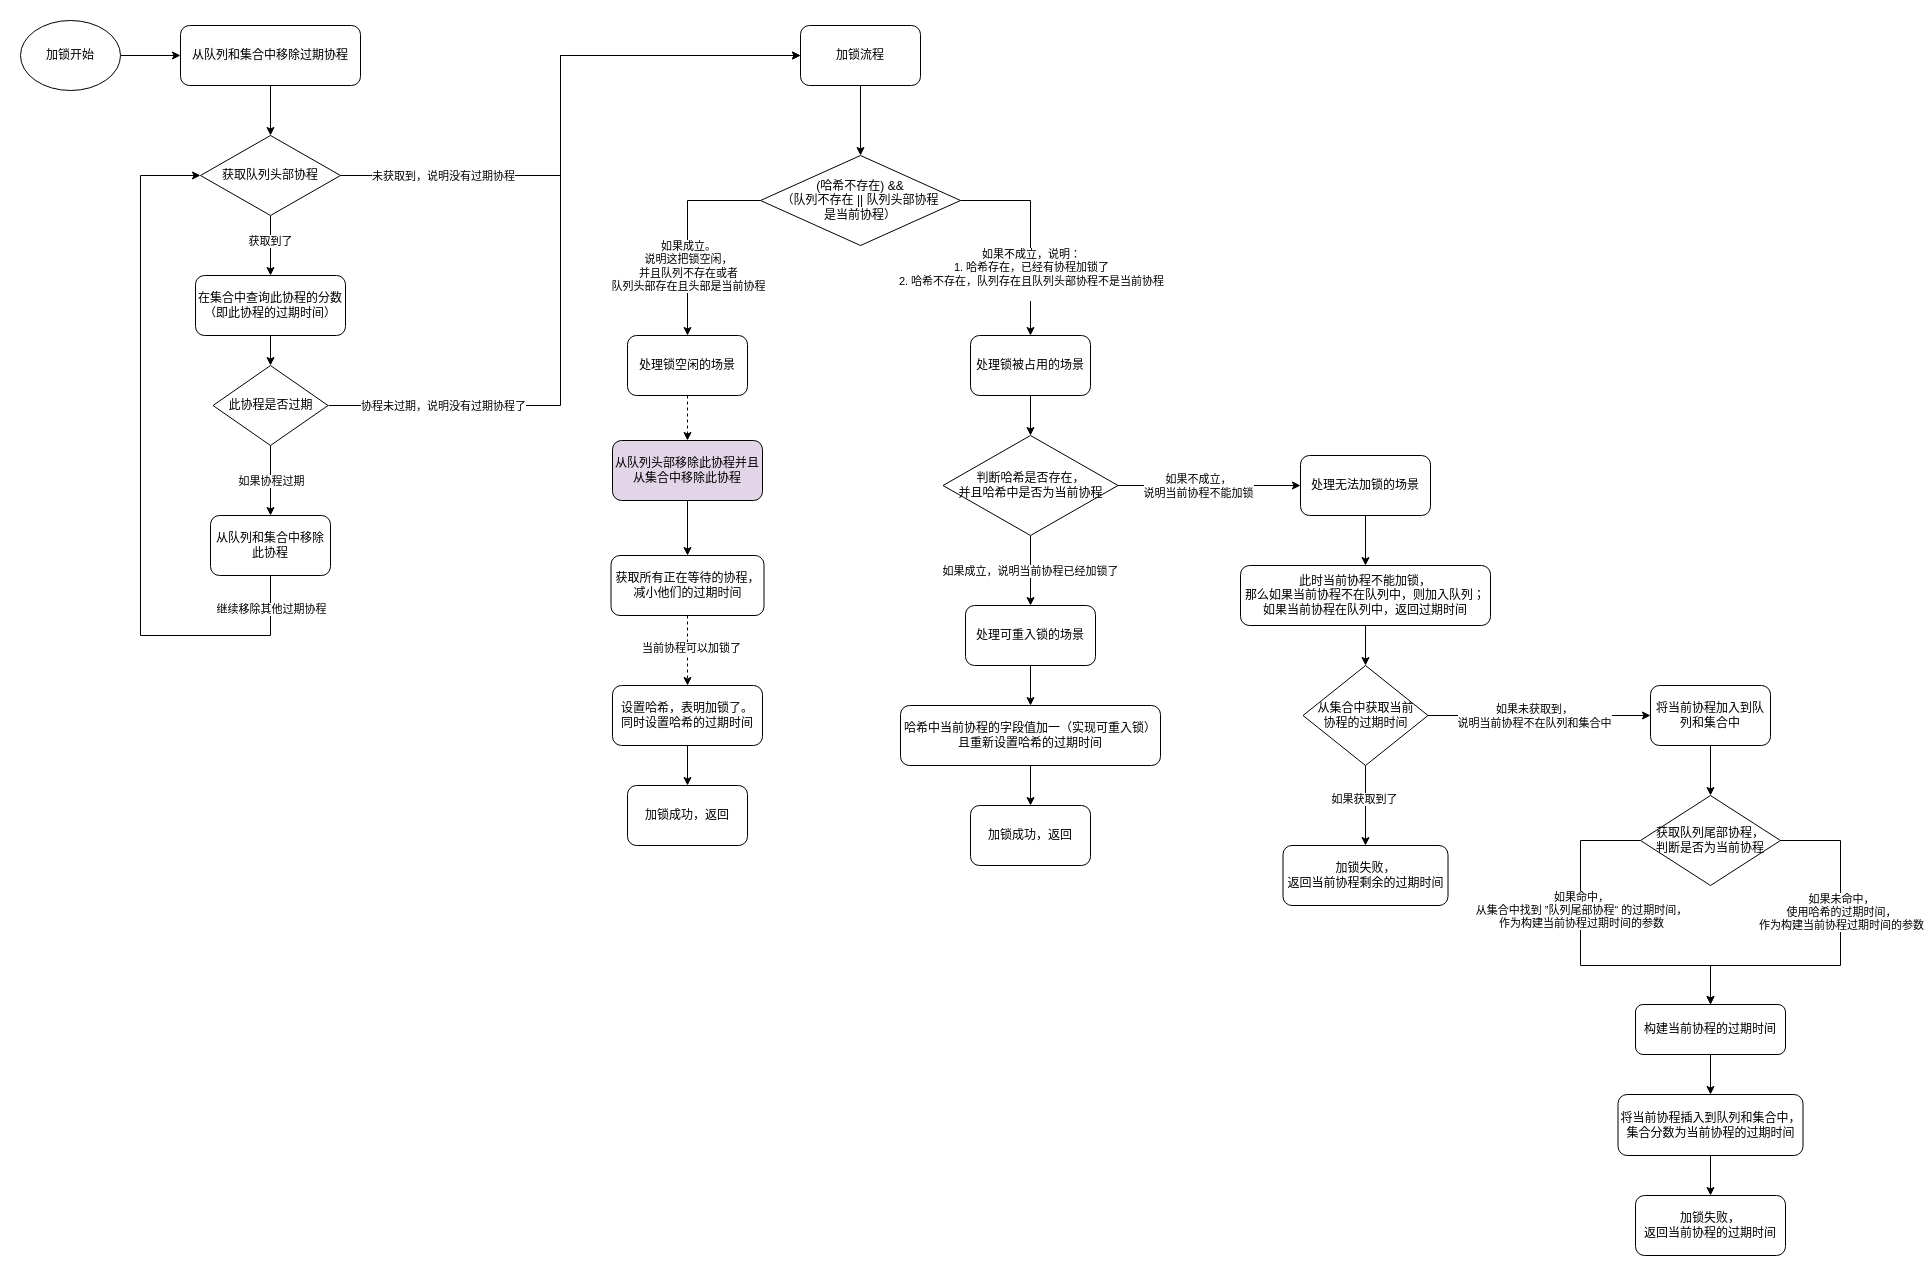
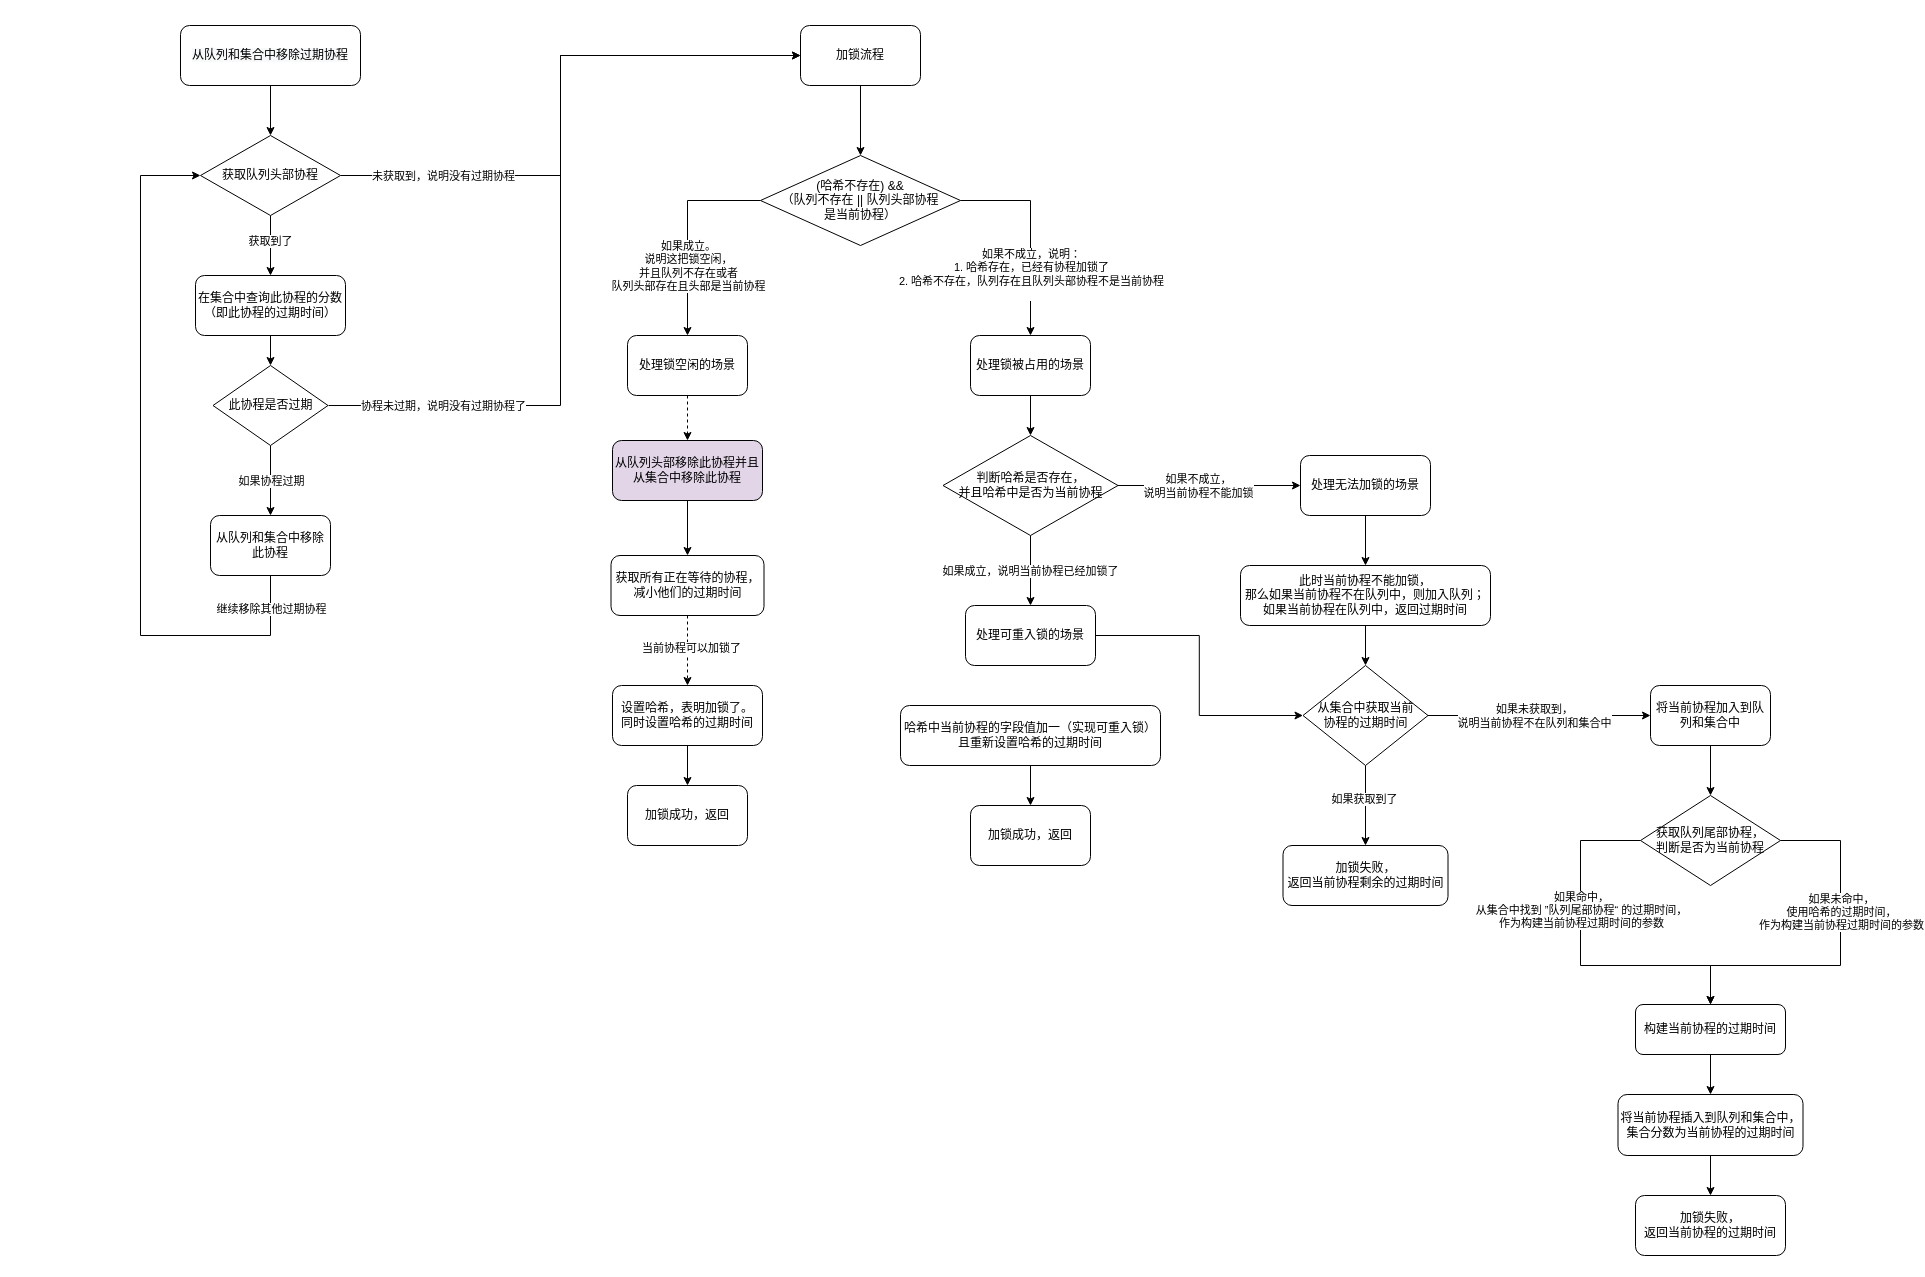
(71, 56) -> none
(147, 56) -> none
(1031, 682) -> (1199, 673)
